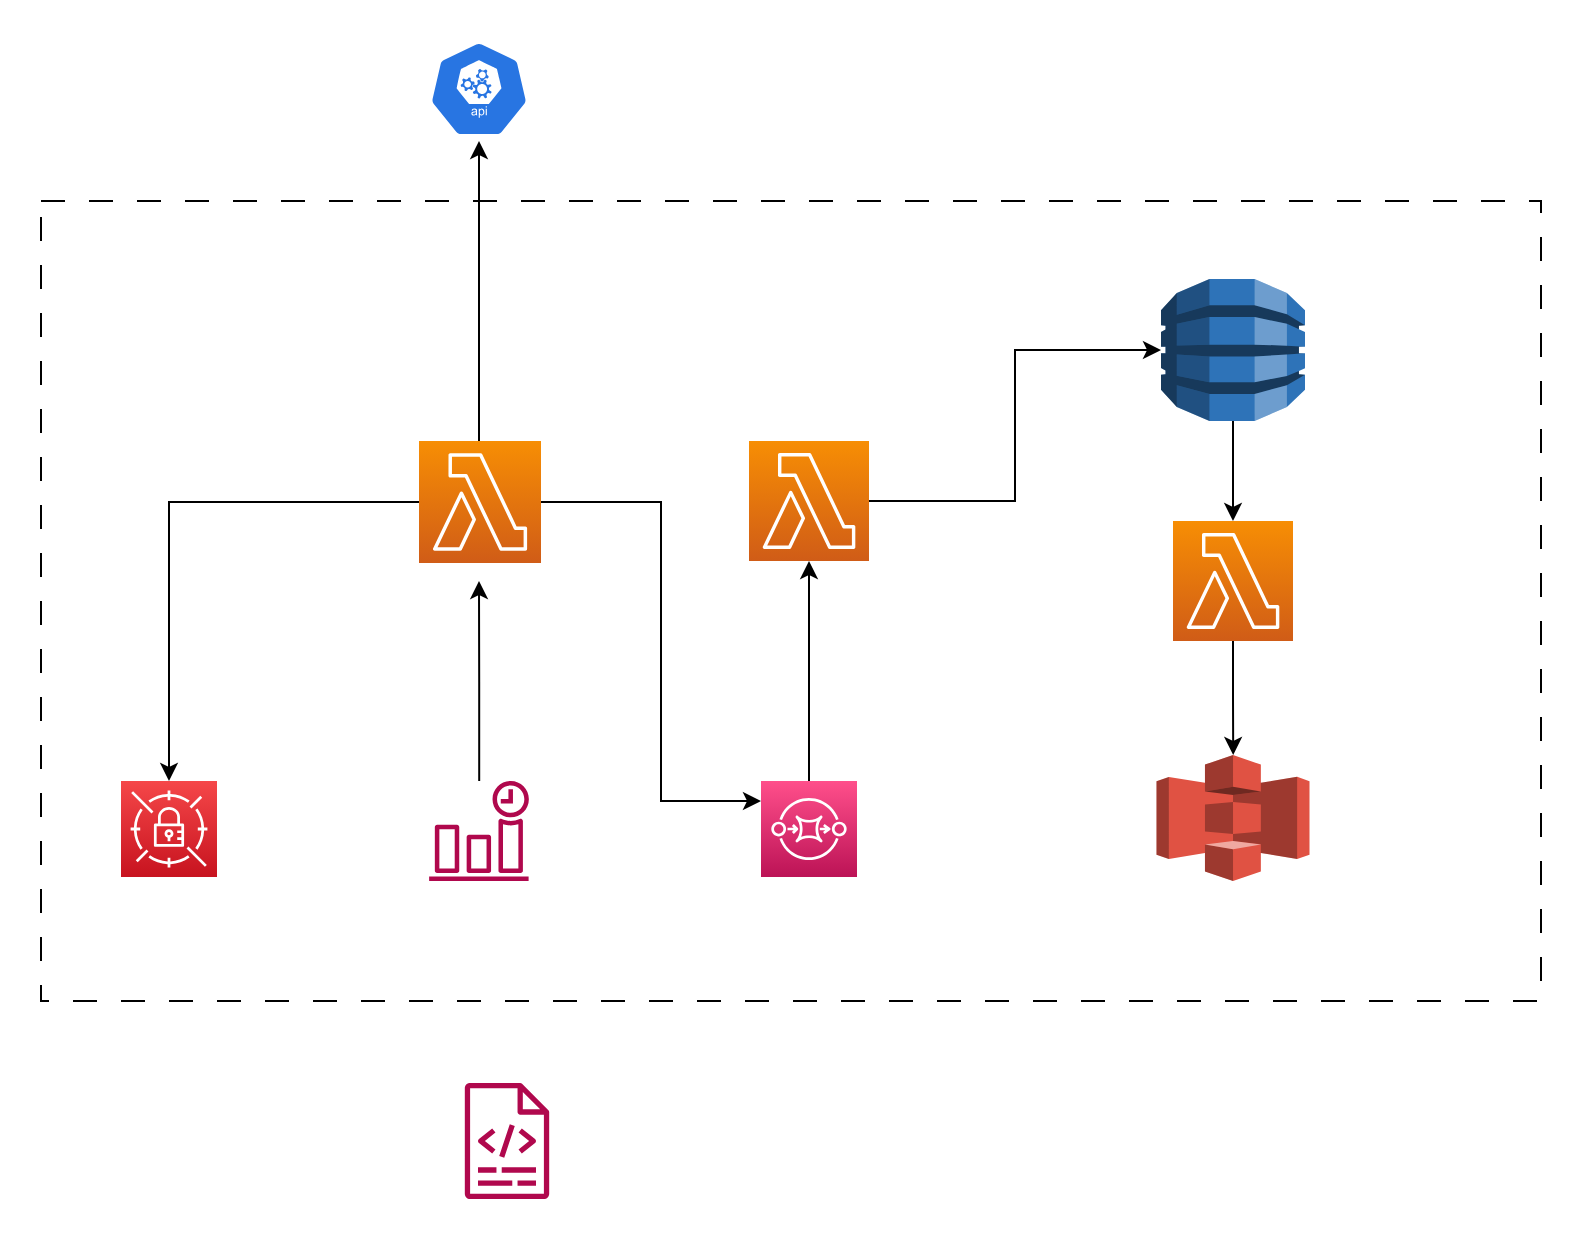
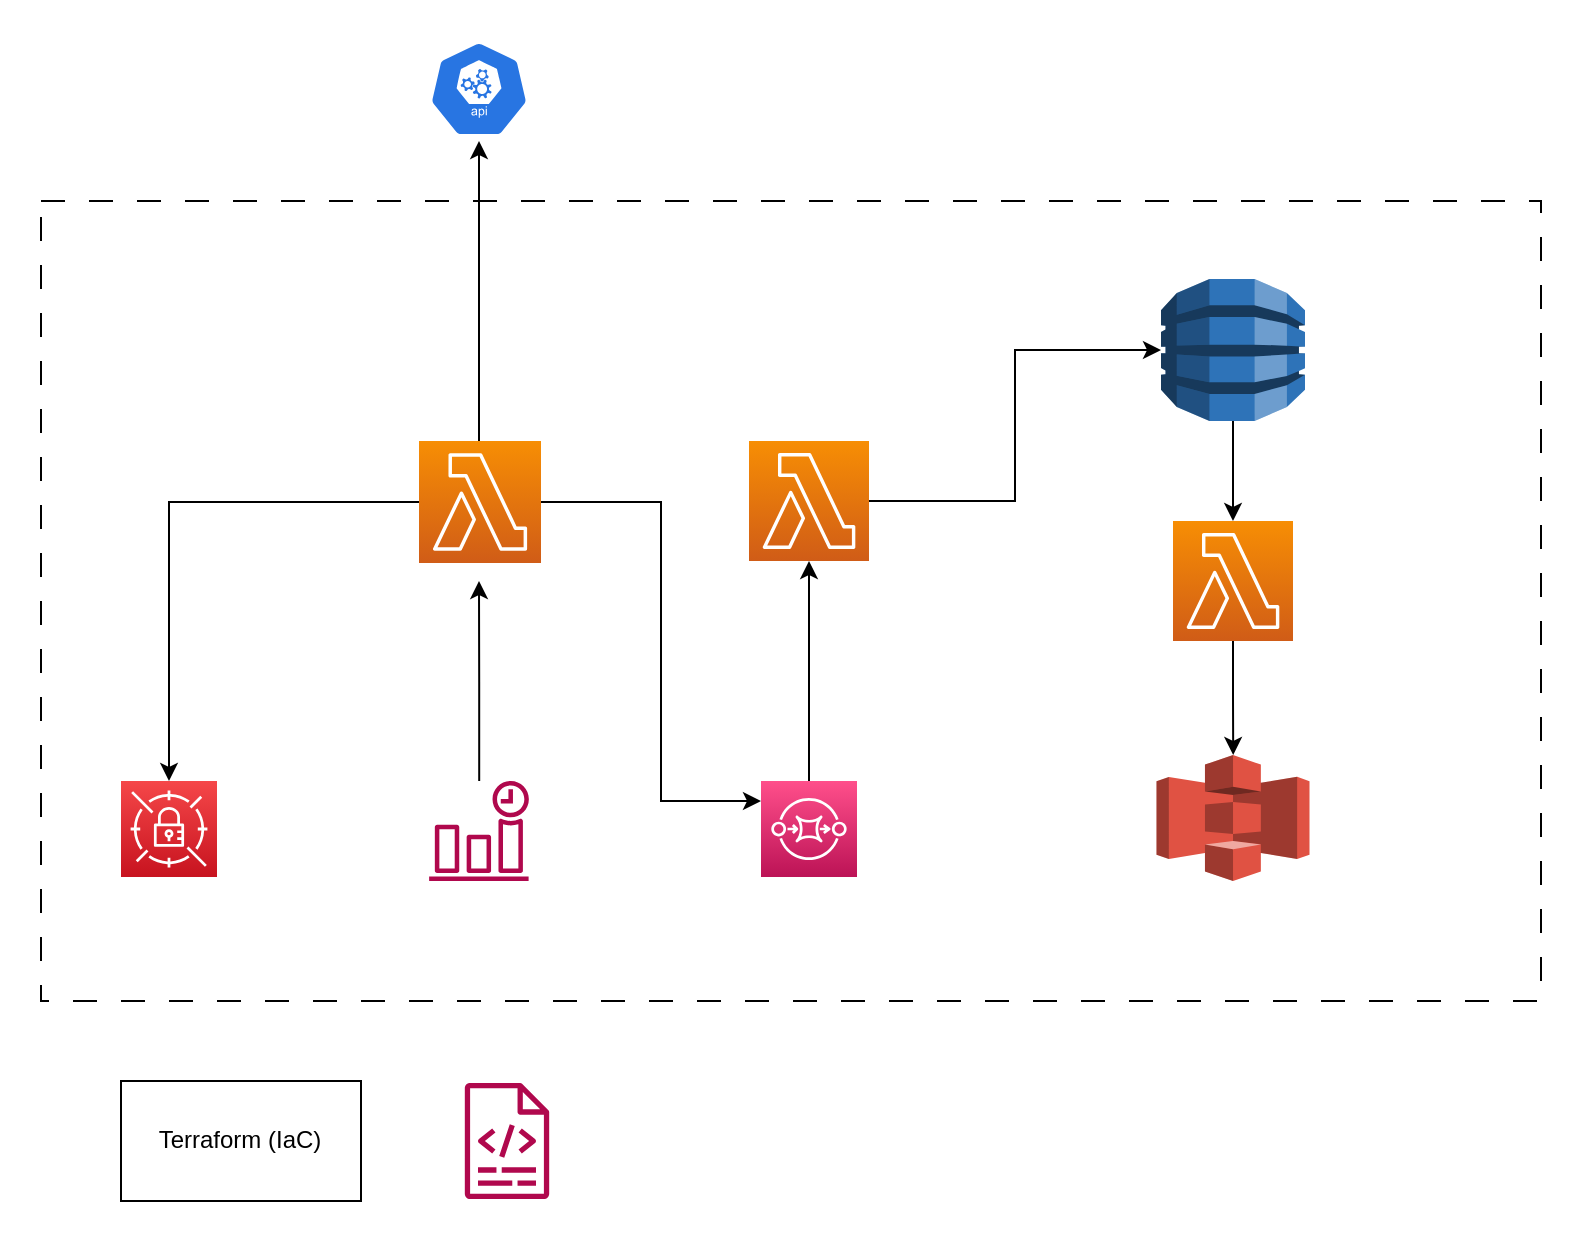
none -> (241, 1141)
